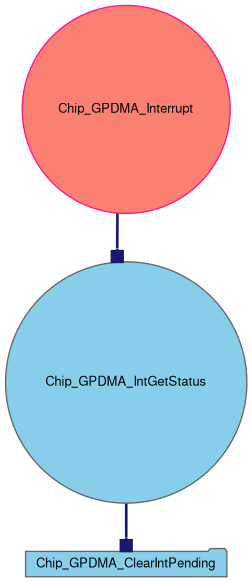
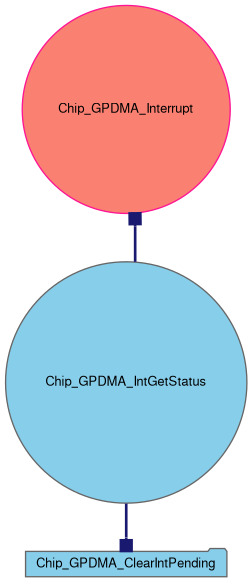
(117, 231) -> (135, 244)
